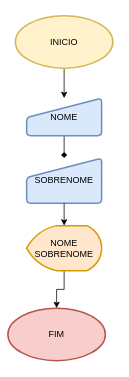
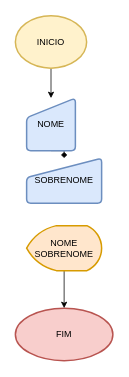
(64, 42) -> (51, 42)
(64, 117) -> (51, 124)
(64, 219) -> none
(57, 334) -> (64, 334)
